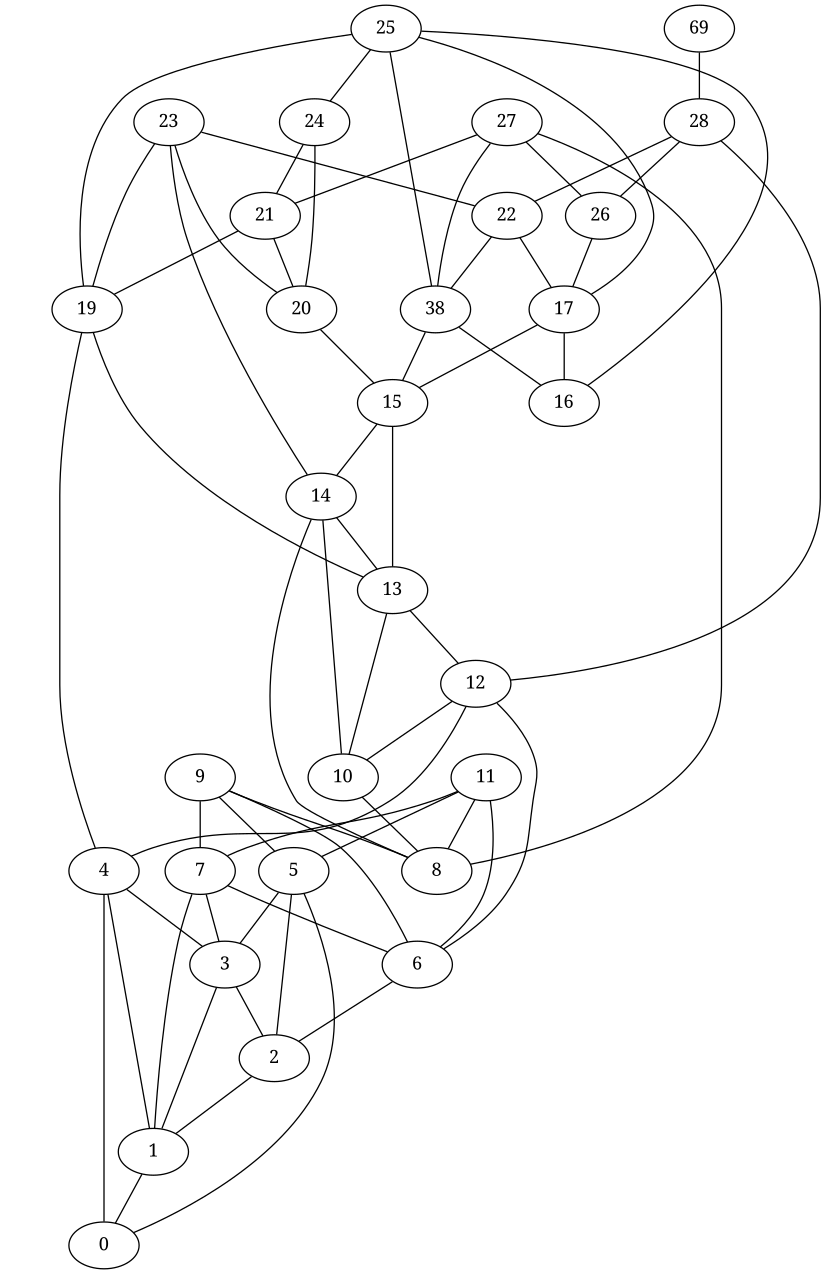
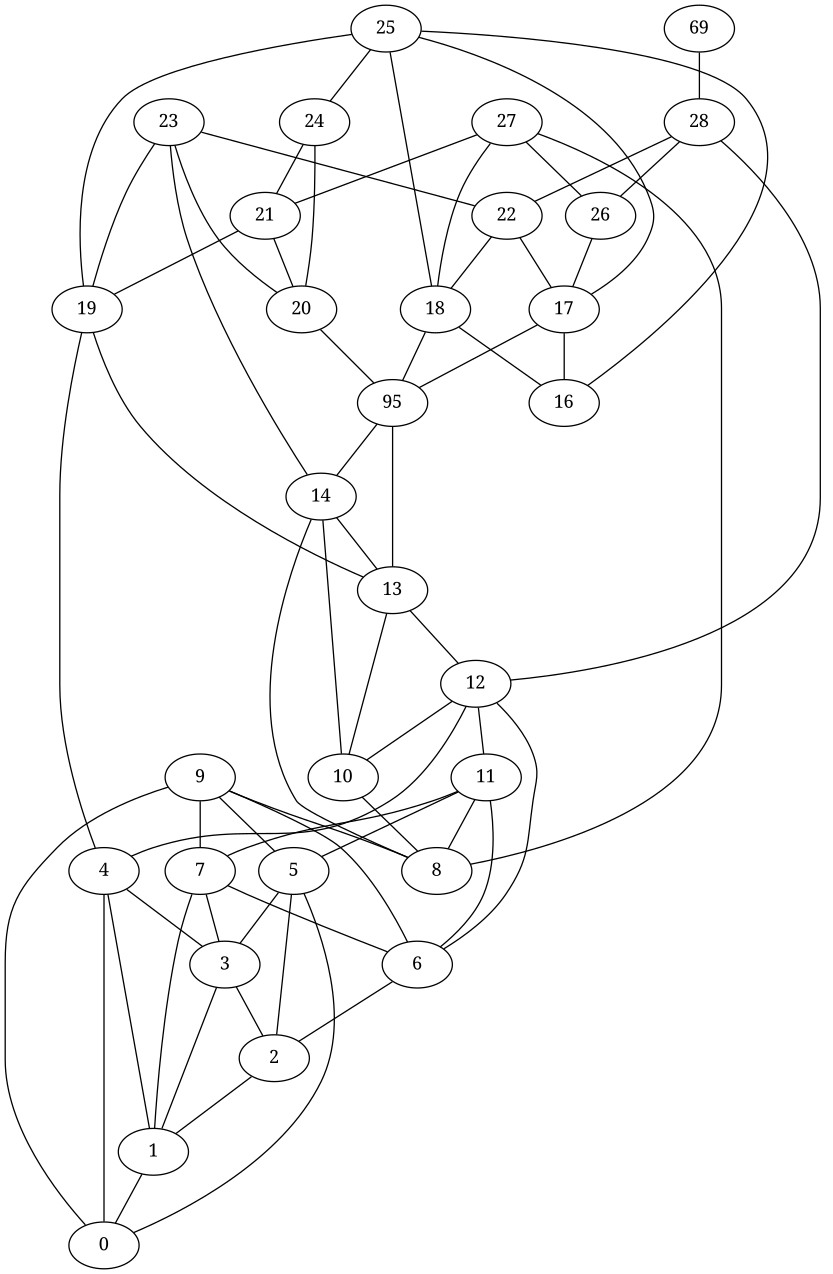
(435, 309) -> (435, 309)
(393, 403) -> (393, 403)
none -> (481, 731)
none -> (5, 976)
